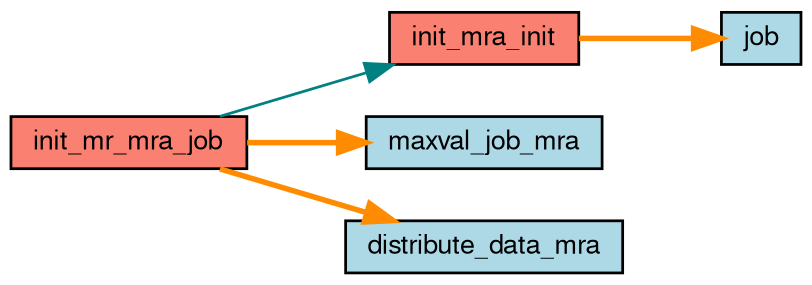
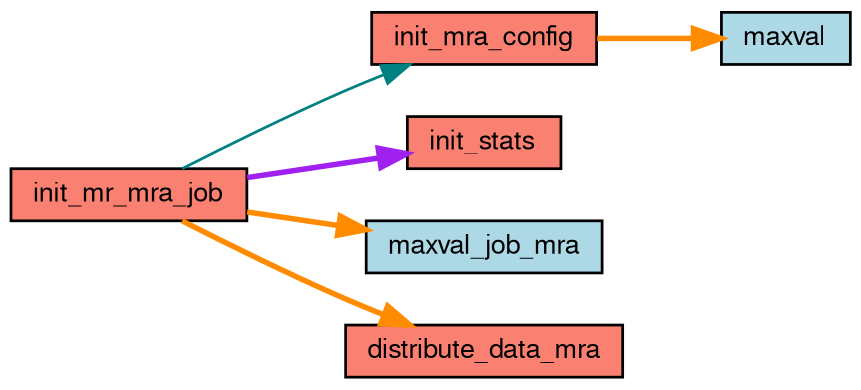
(484, 38) -> (484, 38)
(761, 38) -> (786, 38)
none -> (484, 143)
(484, 247) -> (484, 351)
